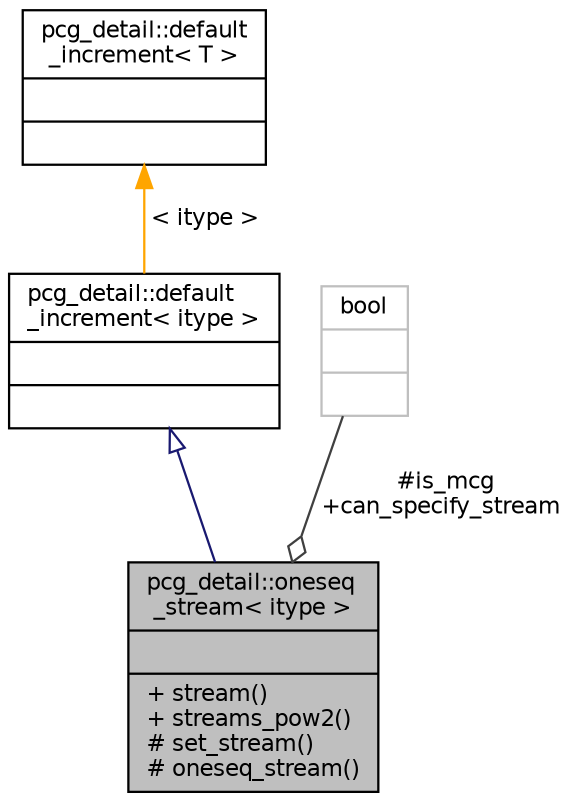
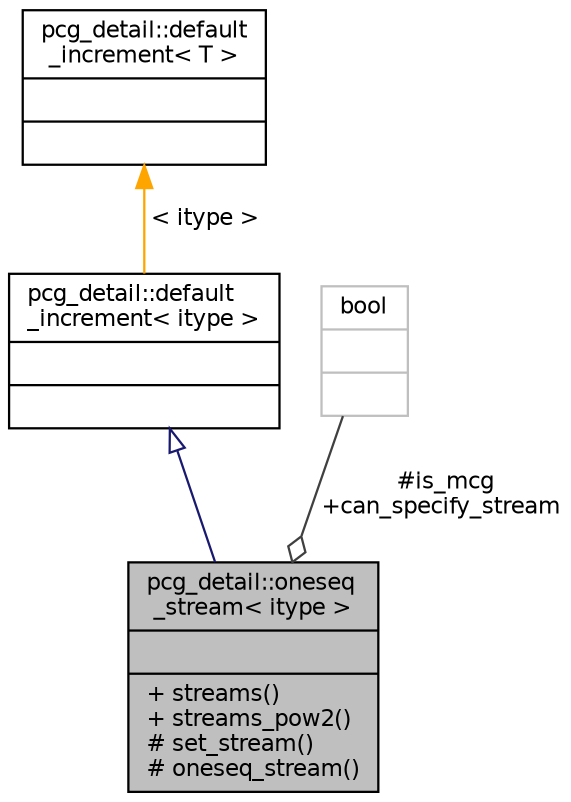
(208, 694) -> (214, 694)
